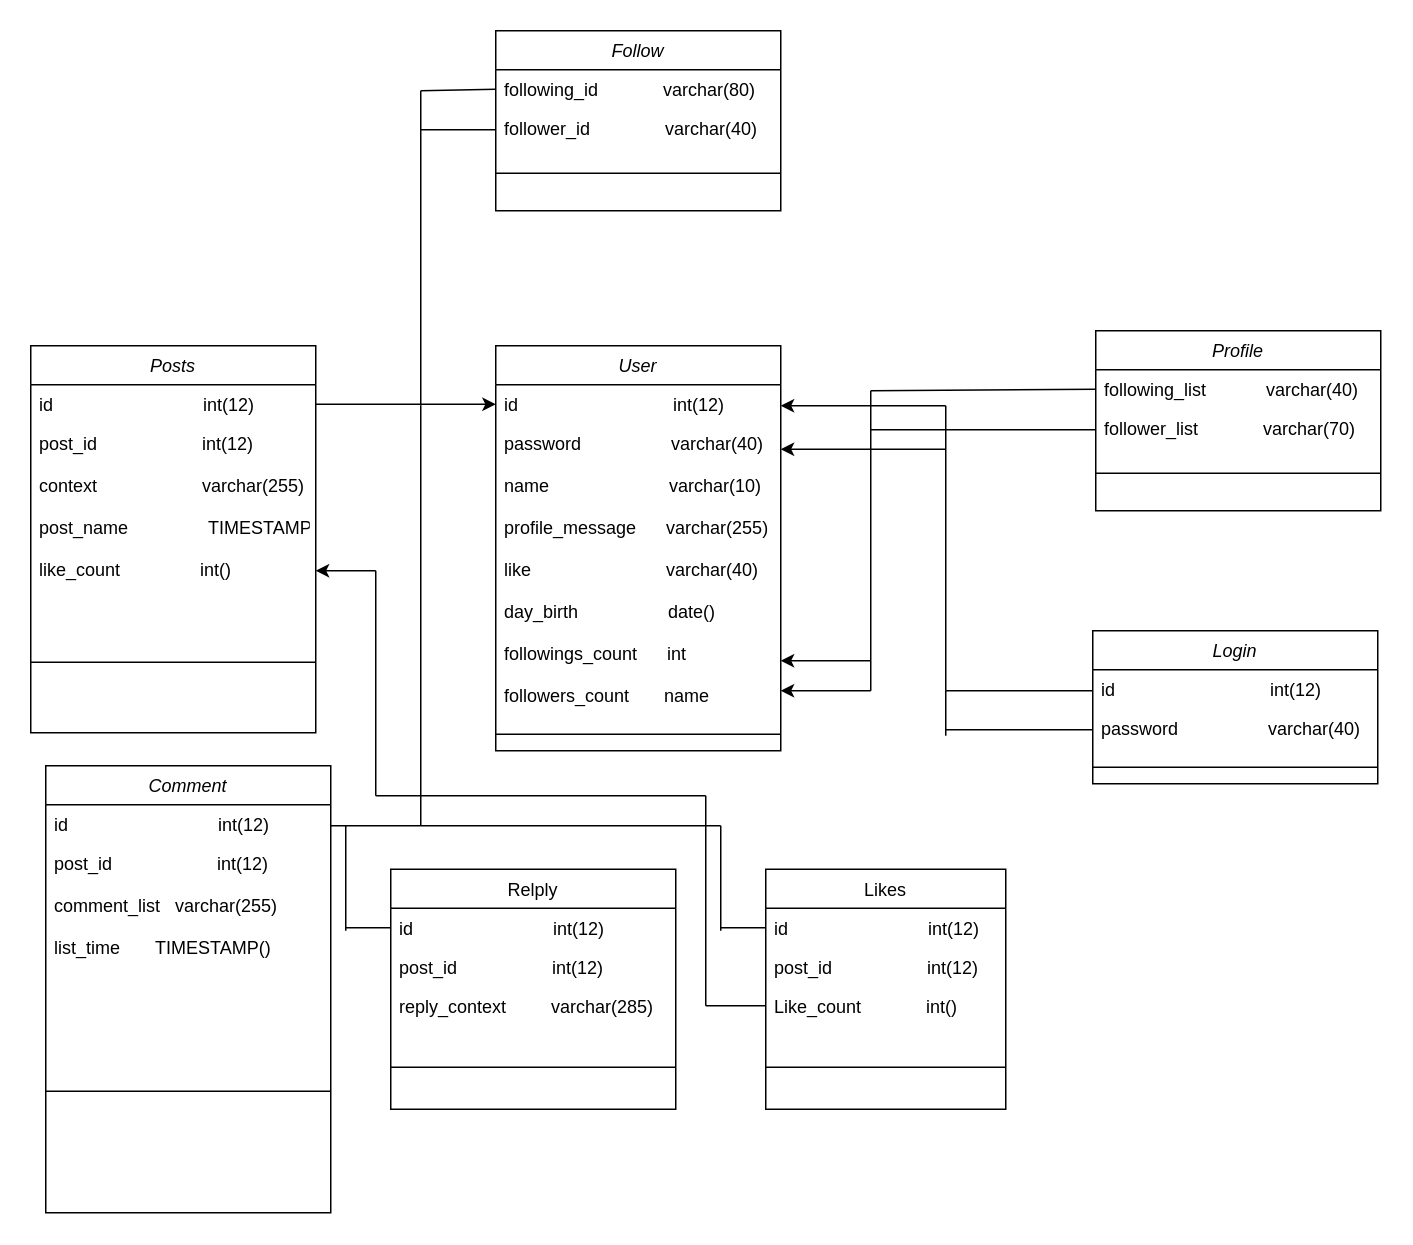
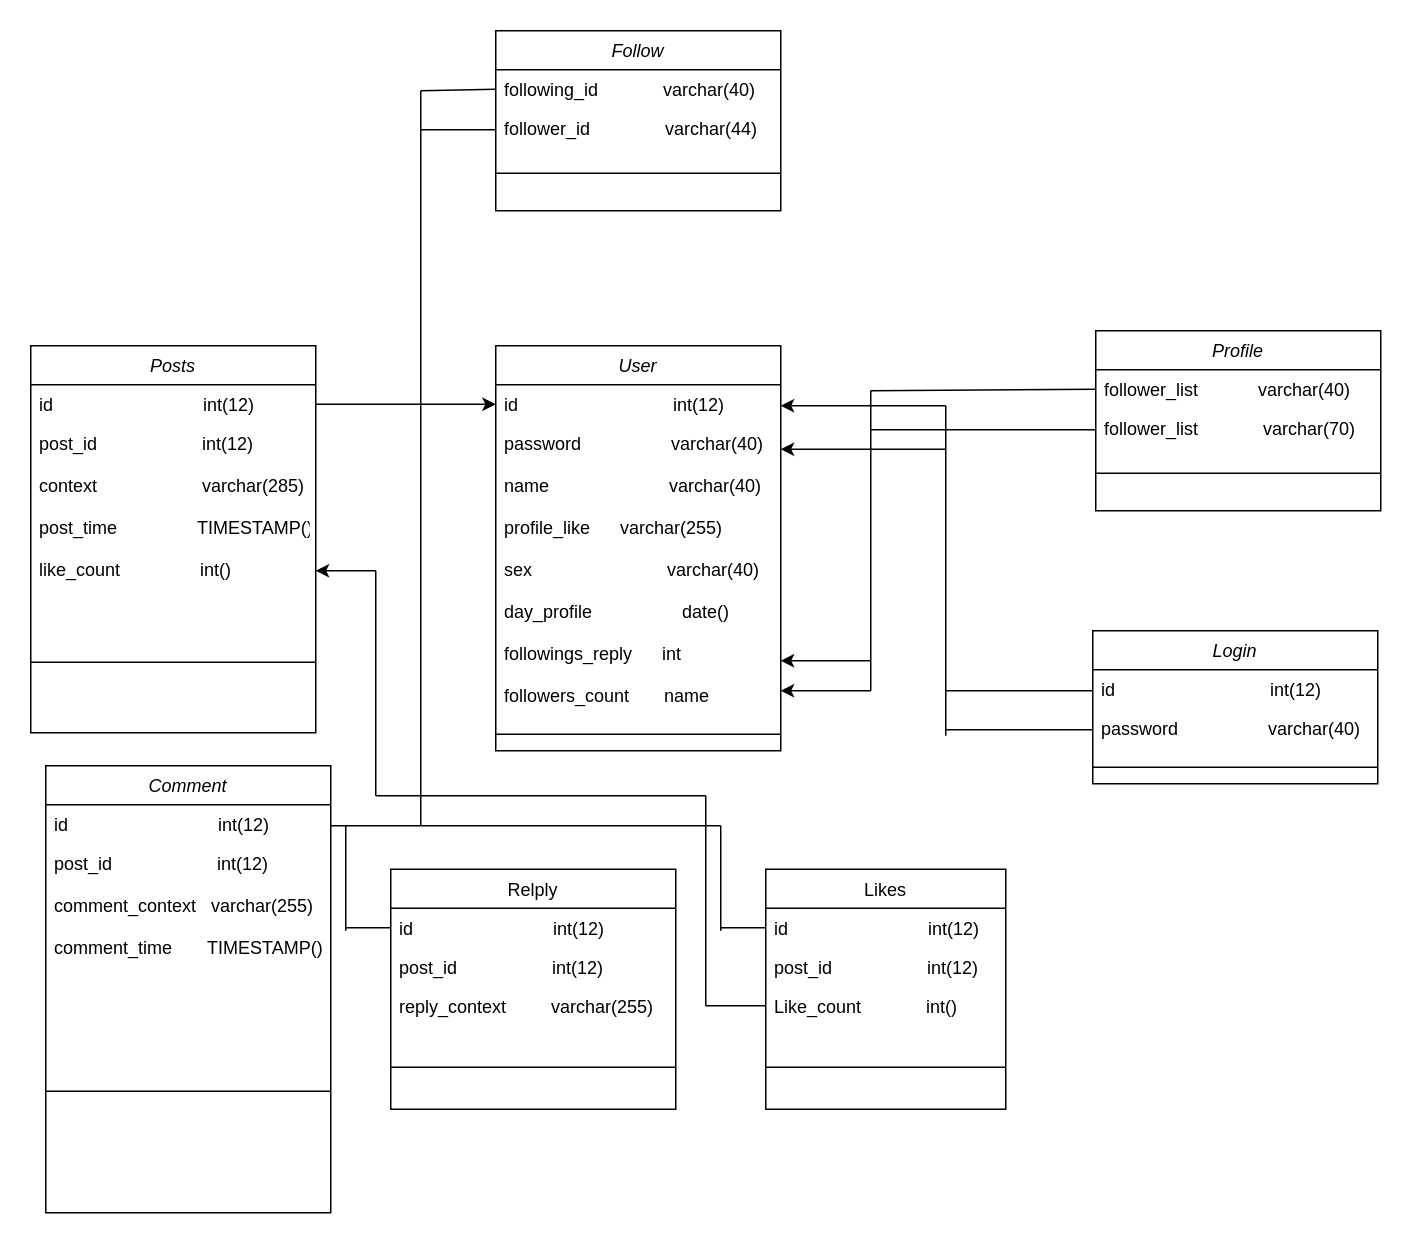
(676, 90) -> (676, 90)
(683, 129) -> (683, 129)
(1279, 390) -> (1276, 390)
(238, 486) -> (238, 486)
(701, 486) -> (701, 486)
(220, 528) -> (218, 528)
(659, 528) -> (639, 528)
(711, 570) -> (711, 570)
(668, 612) -> (676, 612)
(614, 654) -> (611, 654)
(183, 906) -> (203, 906)
(178, 948) -> (198, 948)
(566, 1007) -> (566, 1007)
